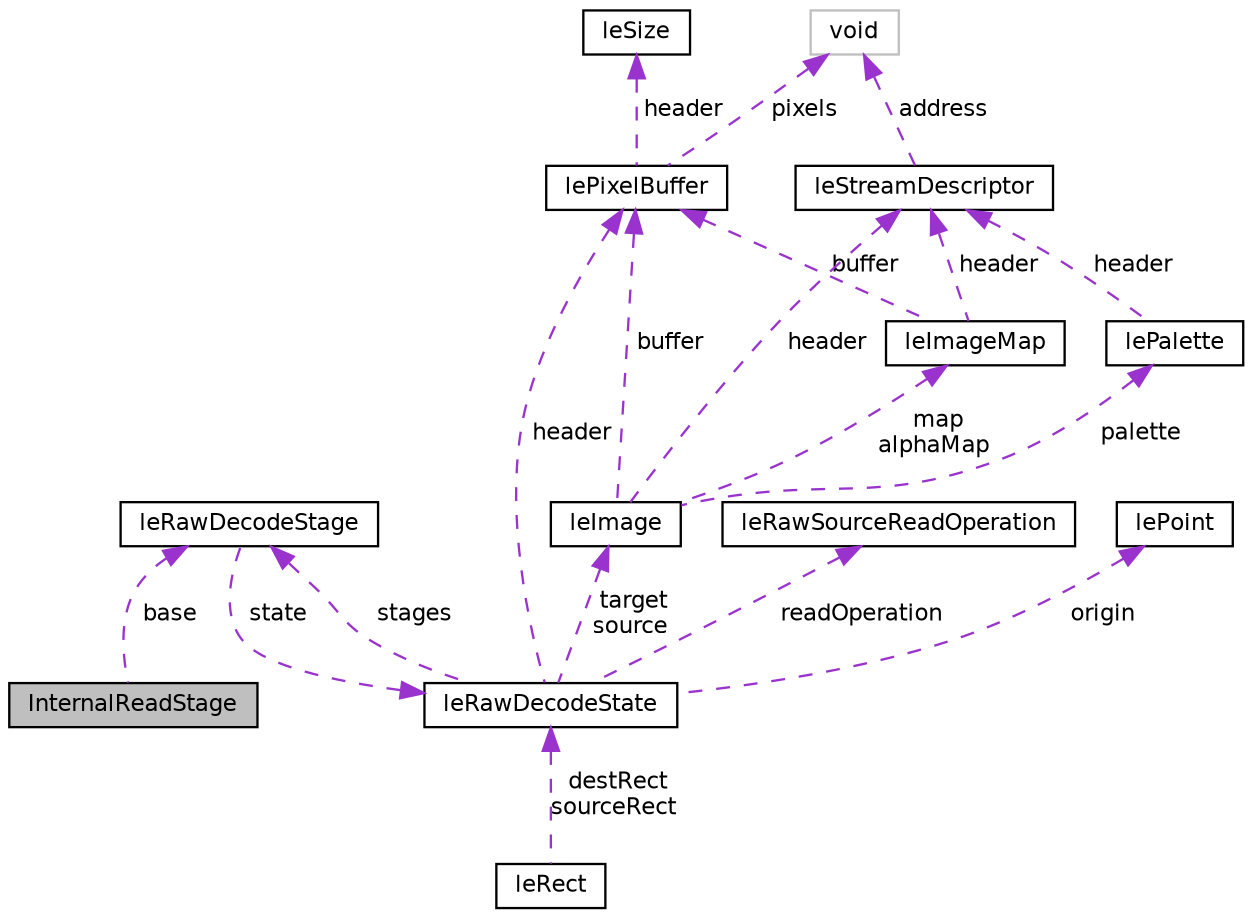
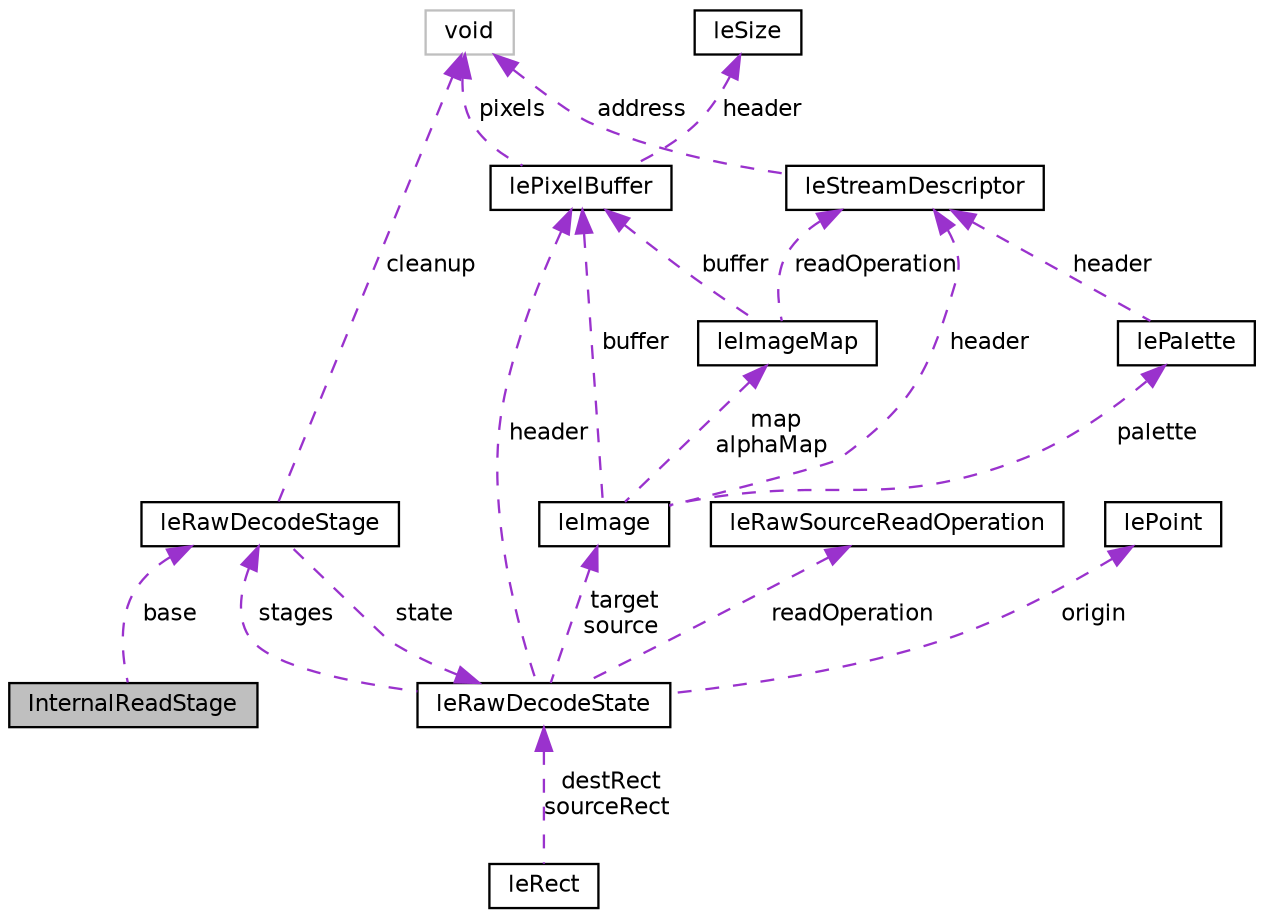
(995, 266) -> (872, 266)
none -> (366, 289)
